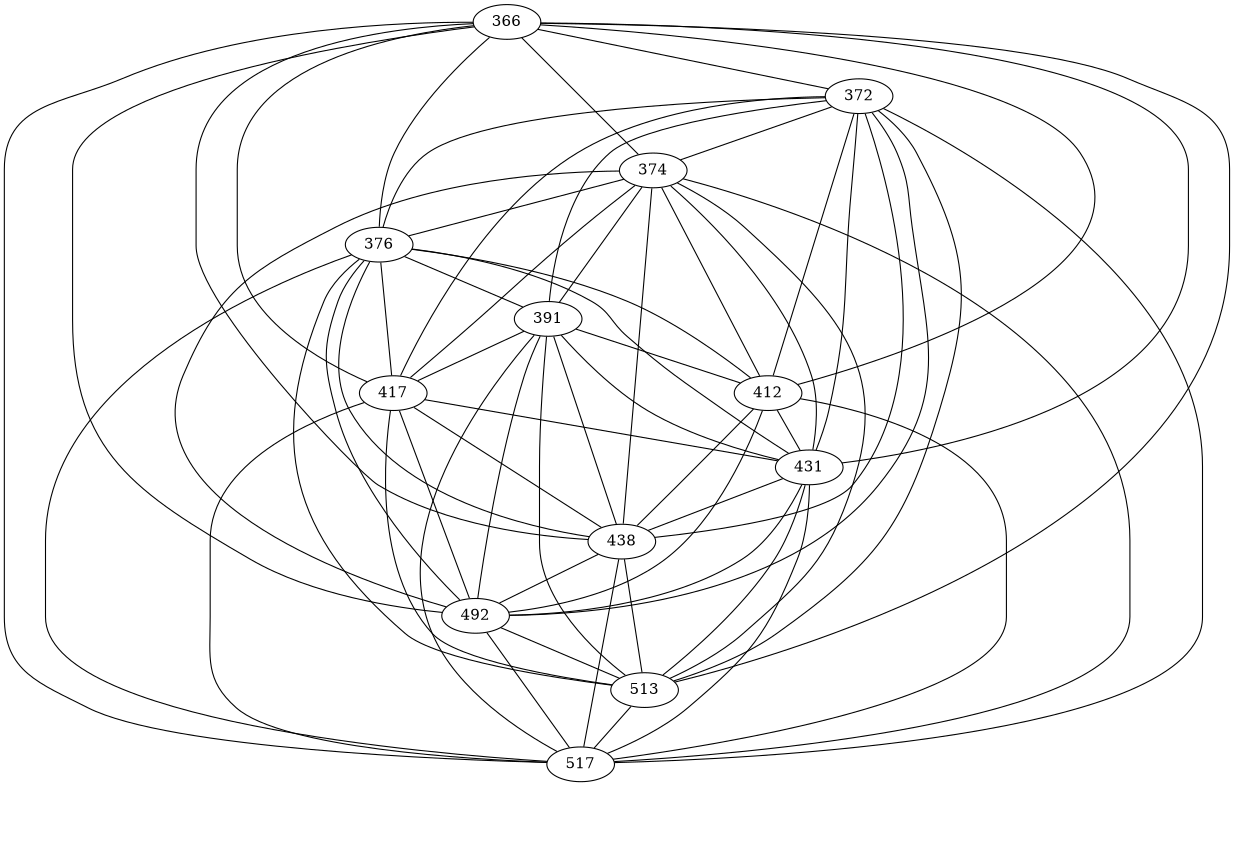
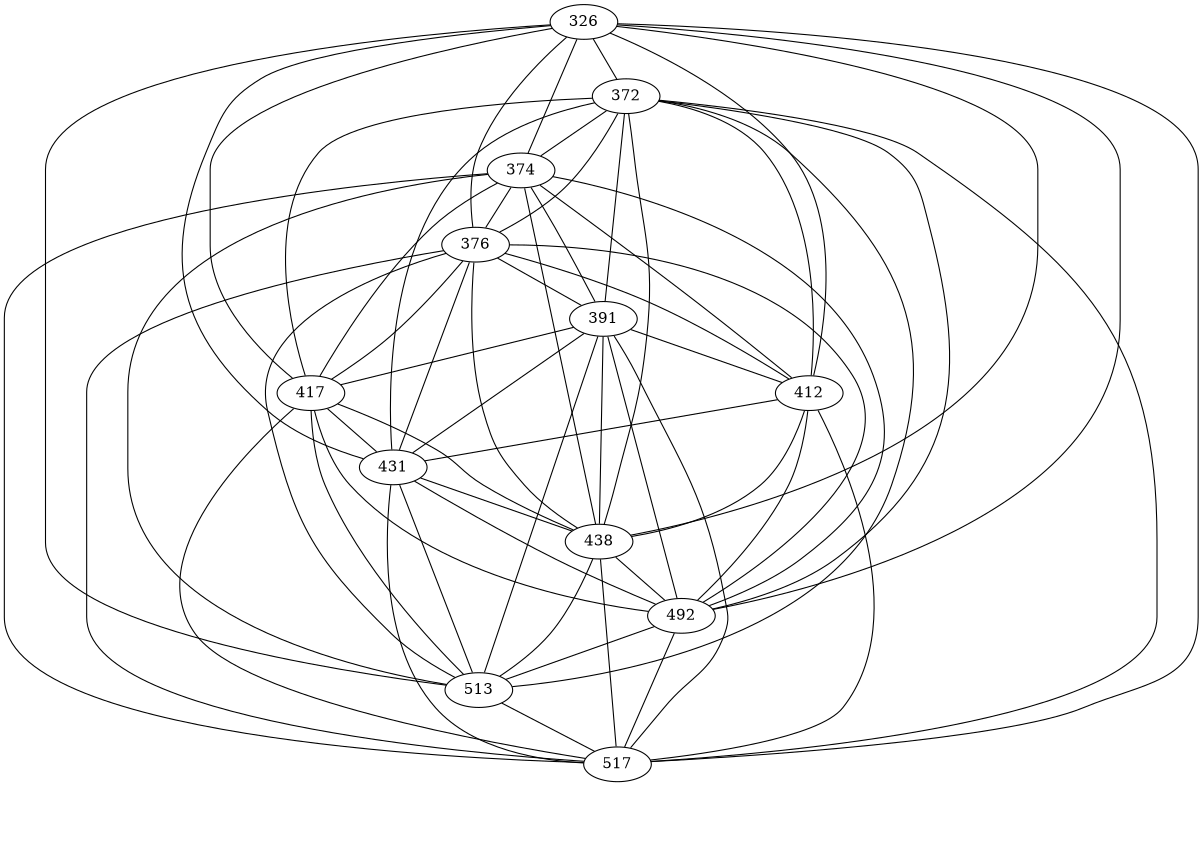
(507, 22) -> (584, 22)
(775, 303) -> none
